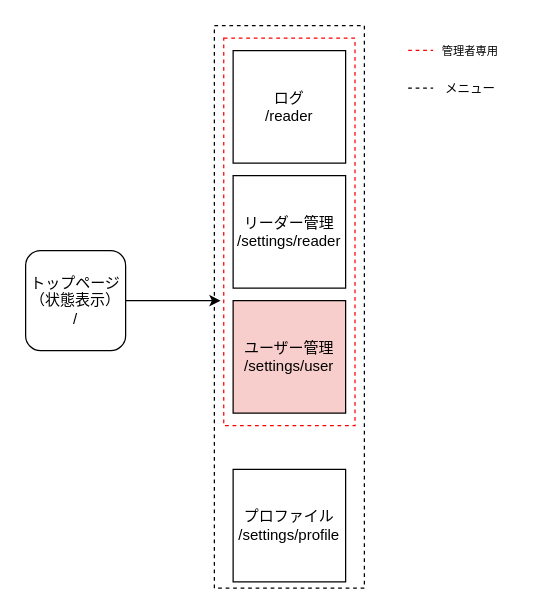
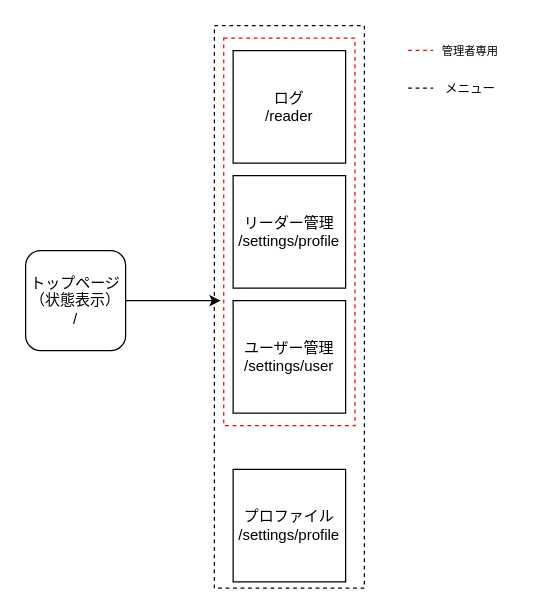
(289, 232) -> (289, 232)
(289, 357) -> (289, 357)
